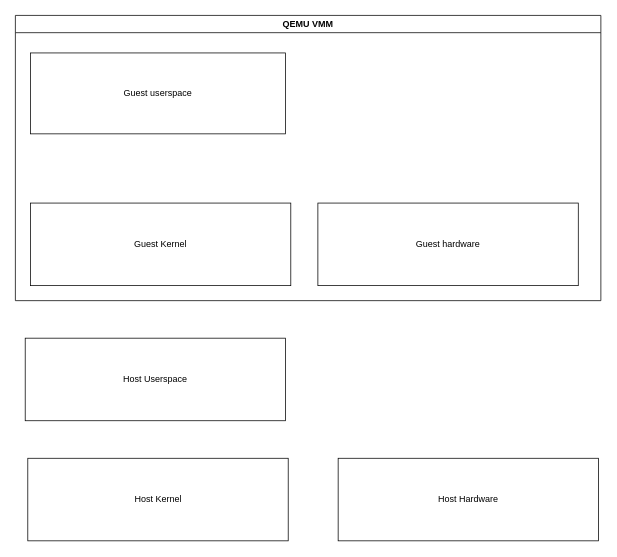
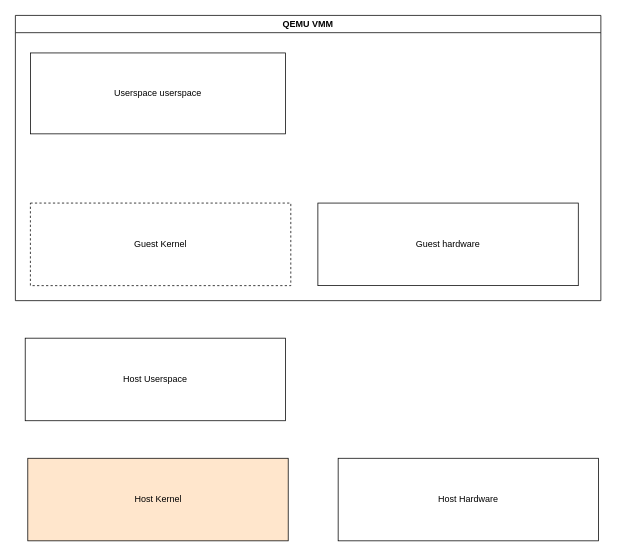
(158, 93) -> (158, 93)
(160, 244) -> (160, 244)
(158, 499) -> (158, 499)
